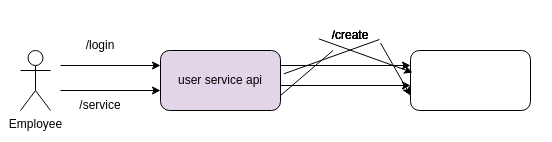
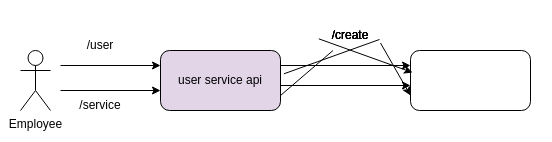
(101, 46) -> (101, 46)
